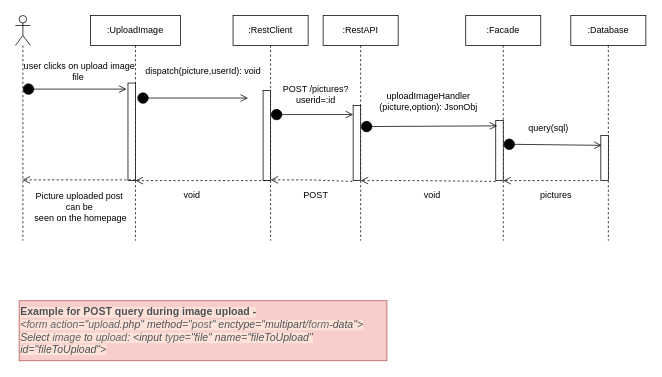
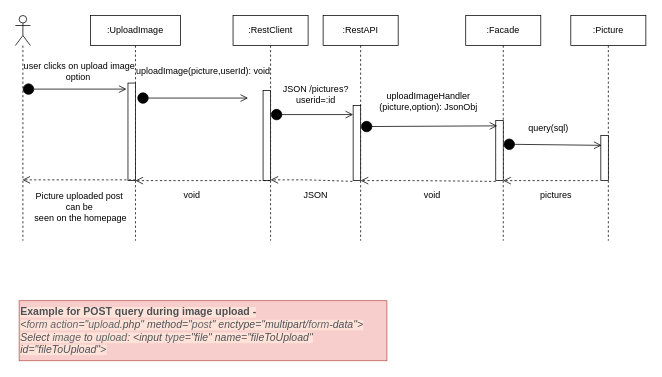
(608, 30) -> (608, 30)
(80, 72) -> (80, 72)
(203, 72) -> (203, 72)
(316, 94) -> (316, 94)
(316, 195) -> (316, 195)
